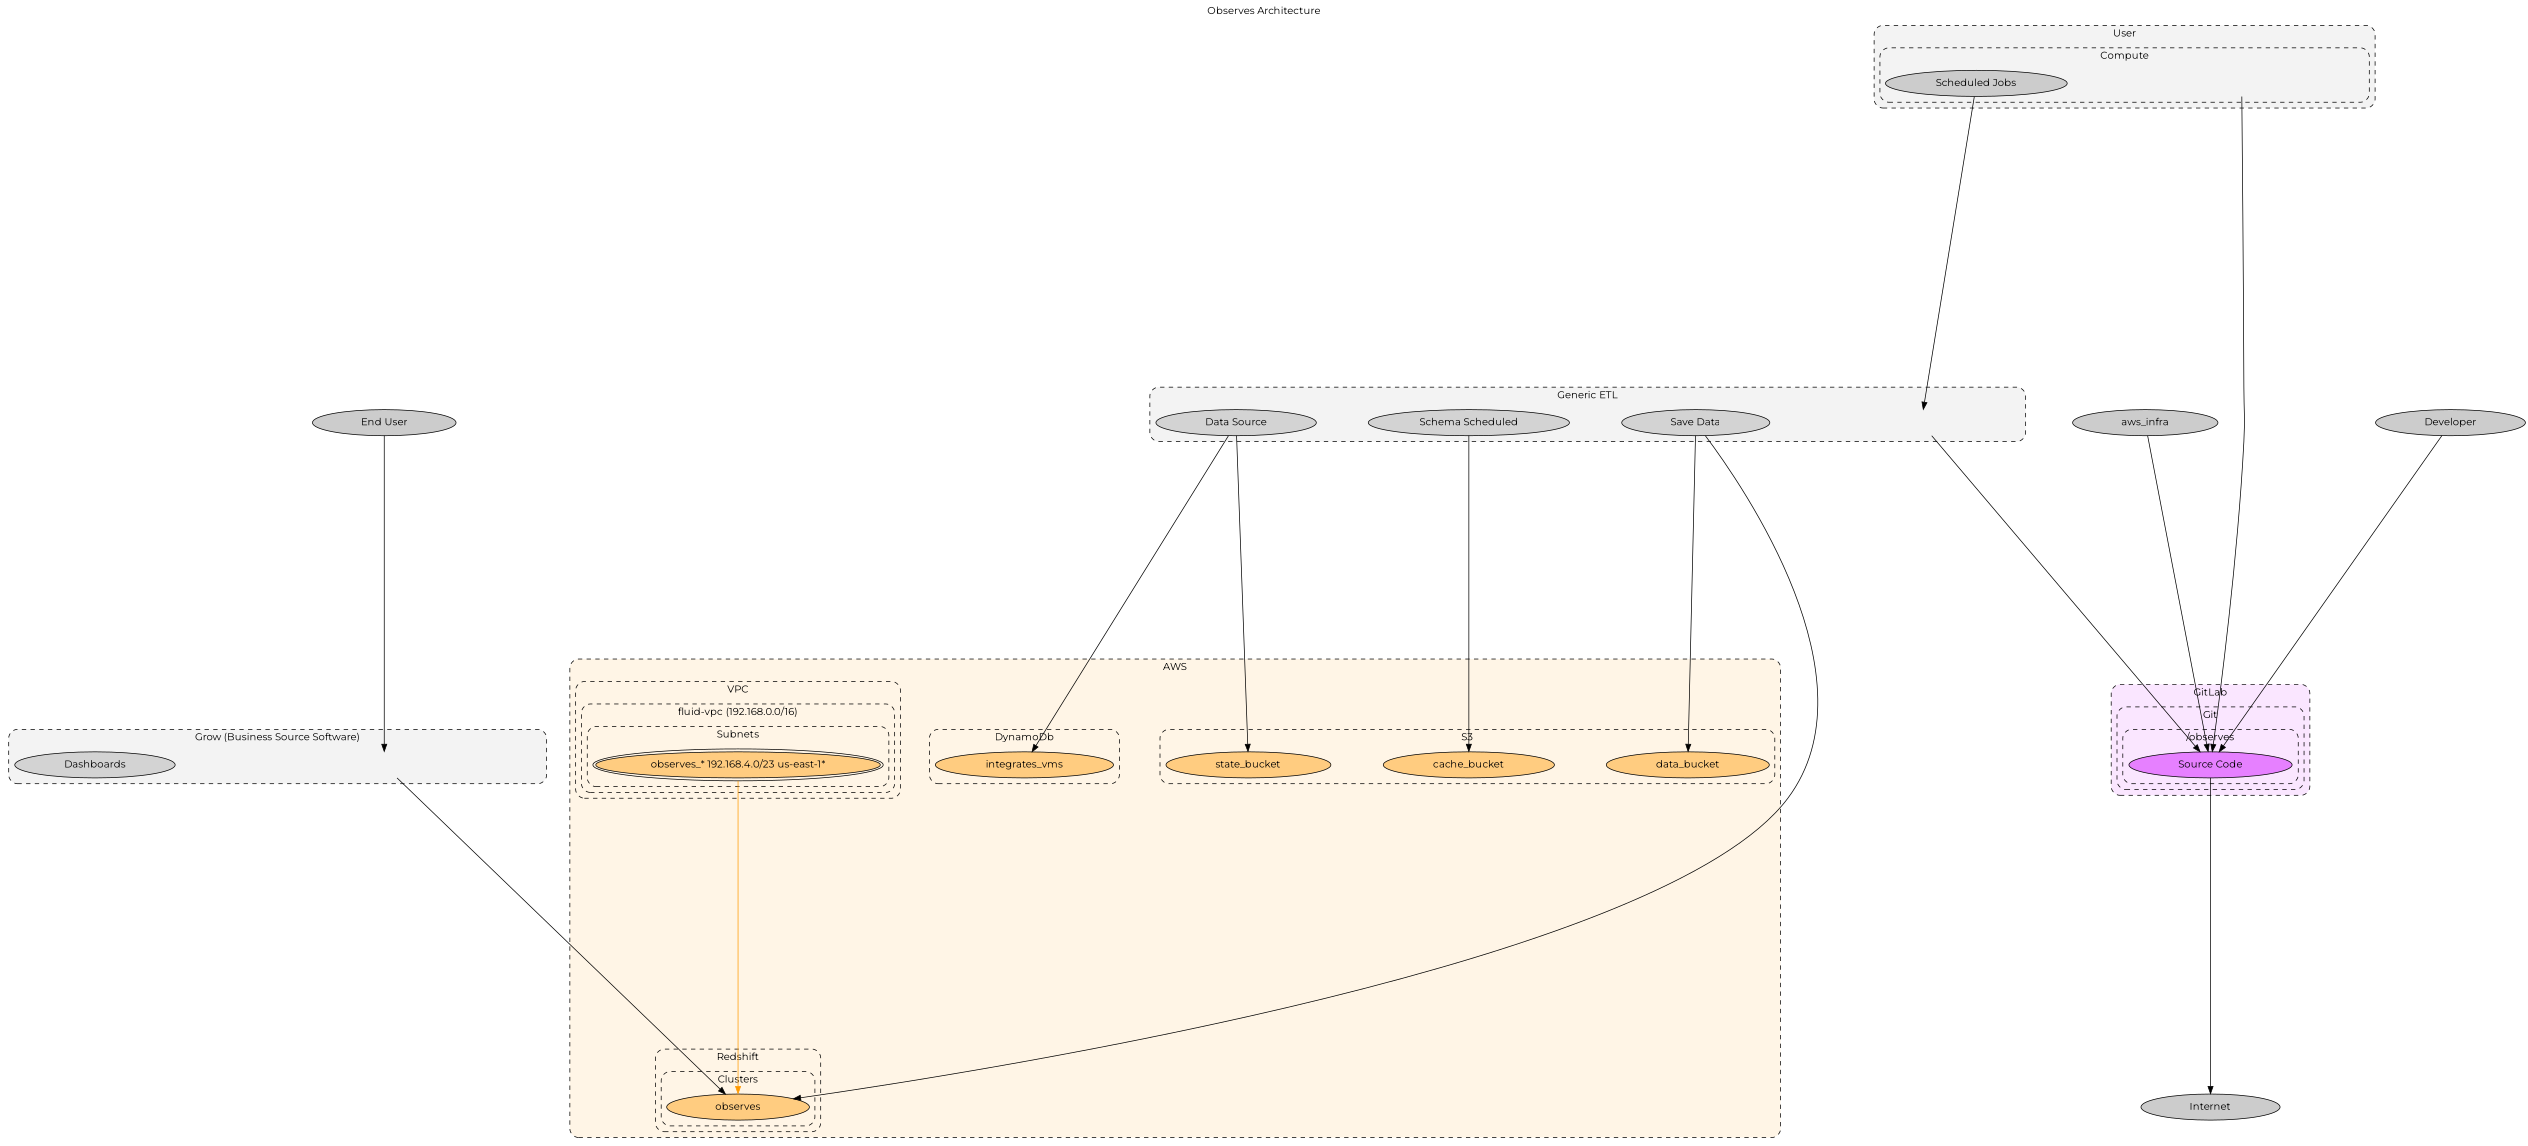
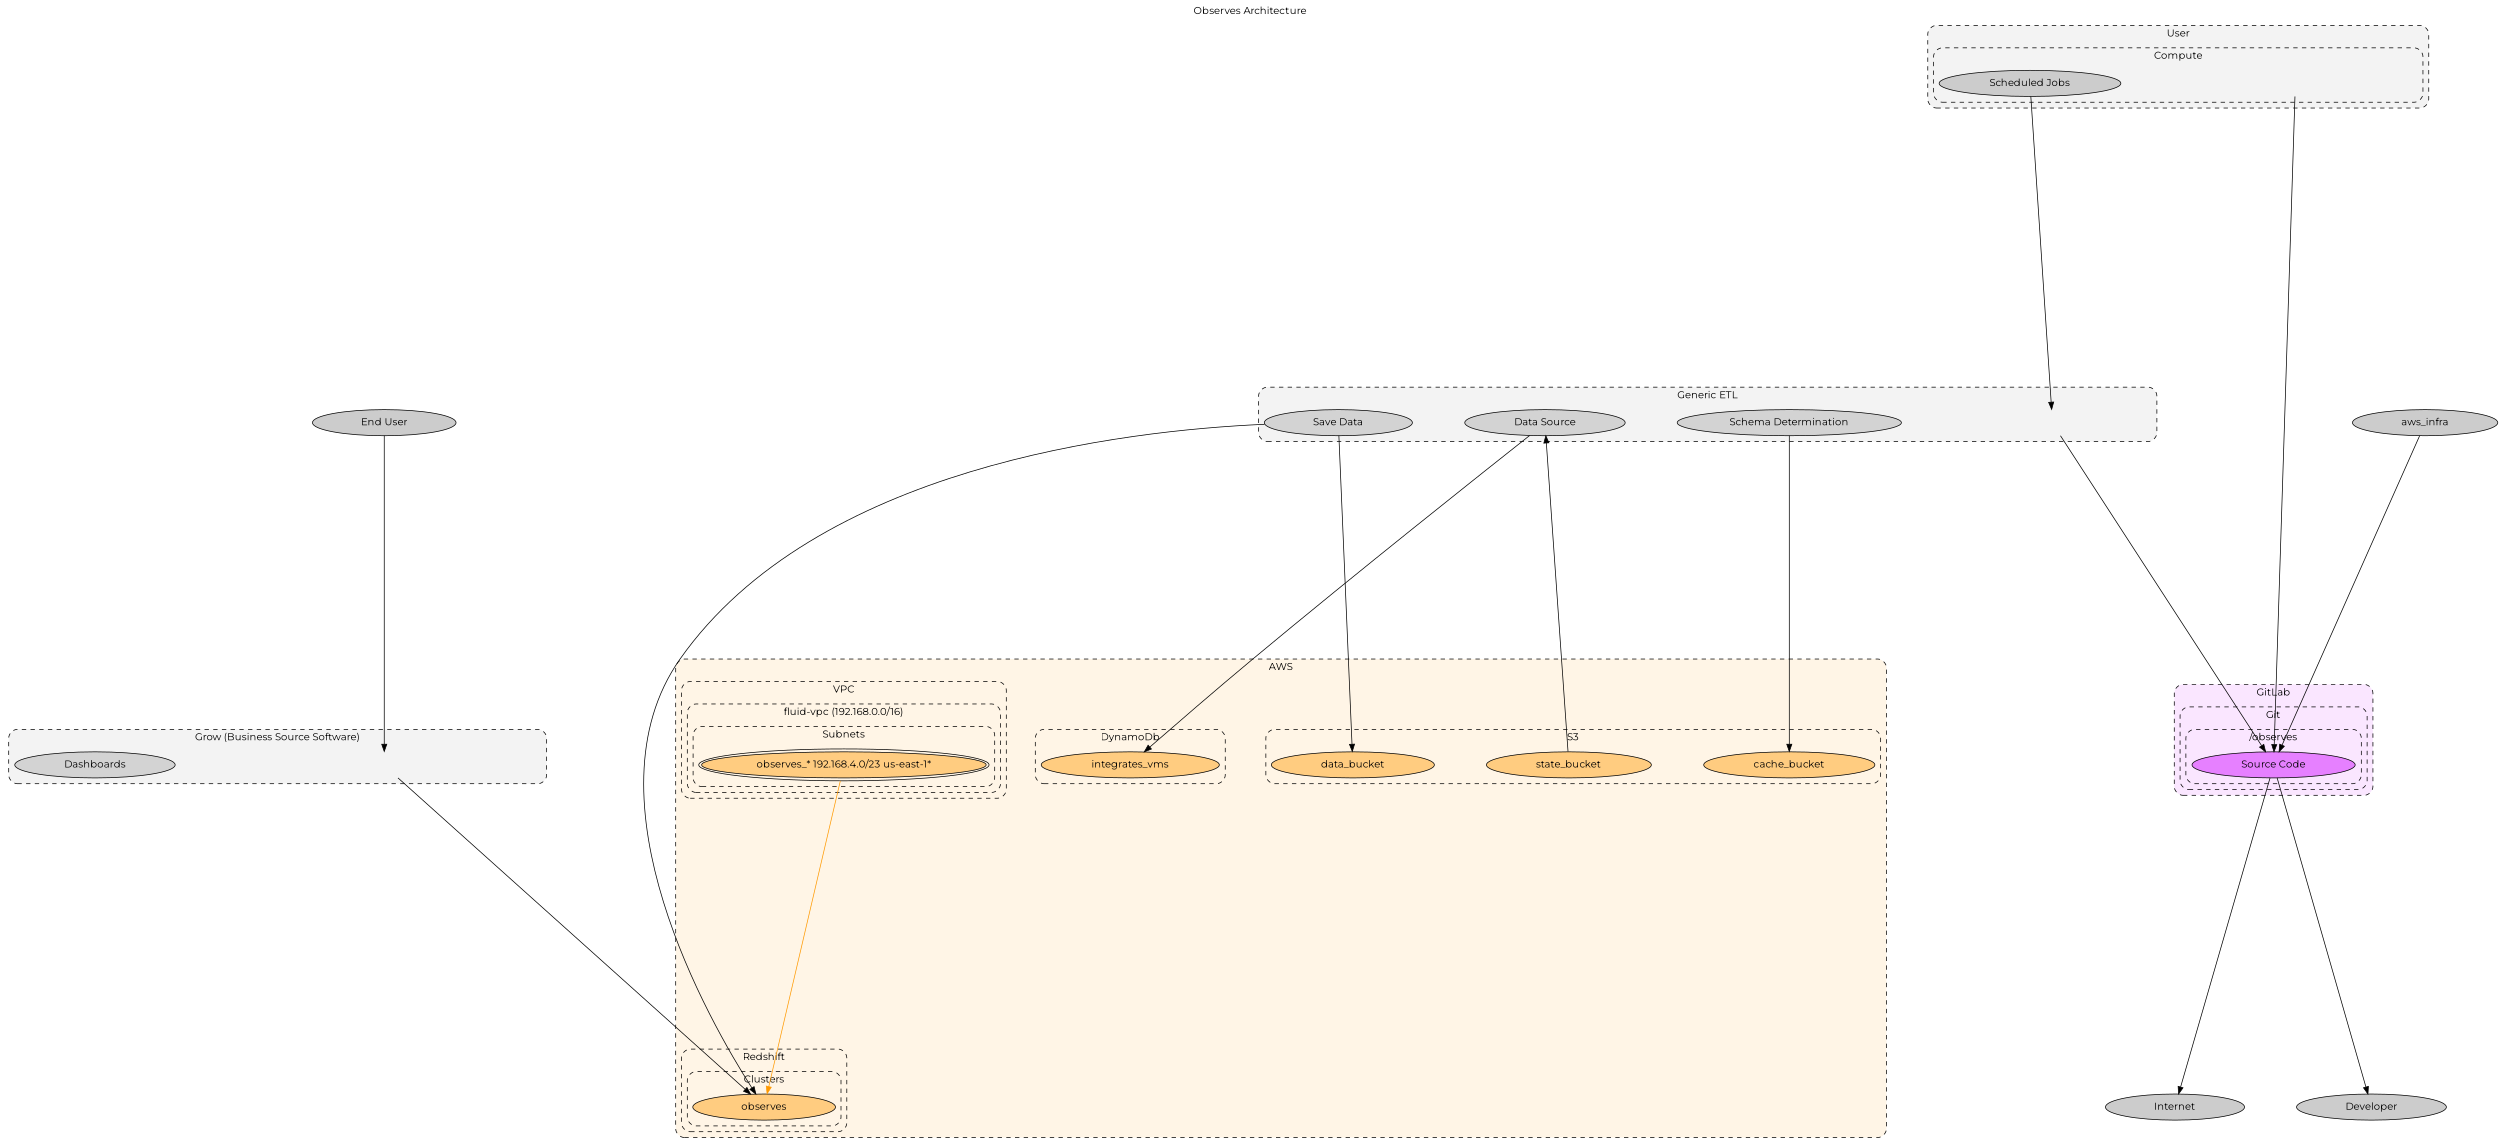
(1469, 423) -> (1789, 423)
(1242, 590) -> (1557, 597)
(2333, 591) -> (2322, 932)
